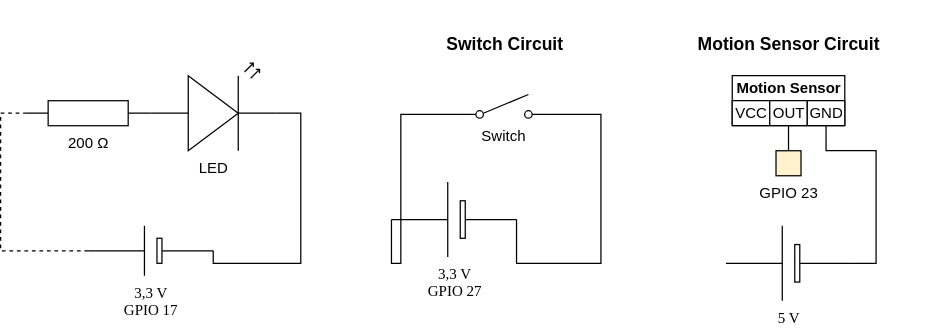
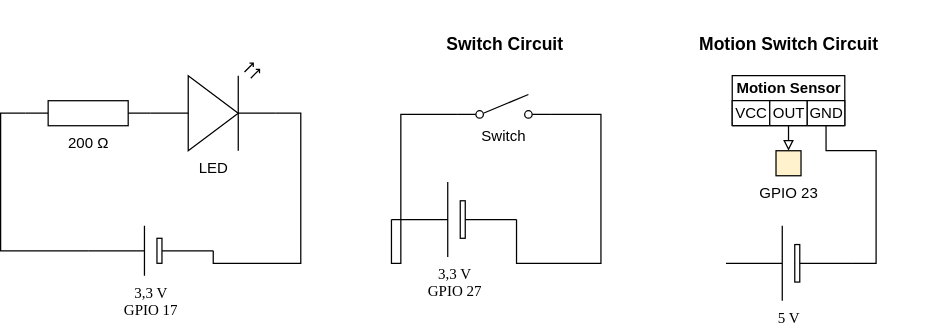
(789, 44) -> (789, 44)
(788, 143) -> (788, 139)
(1, 212) -> (1, 212)
